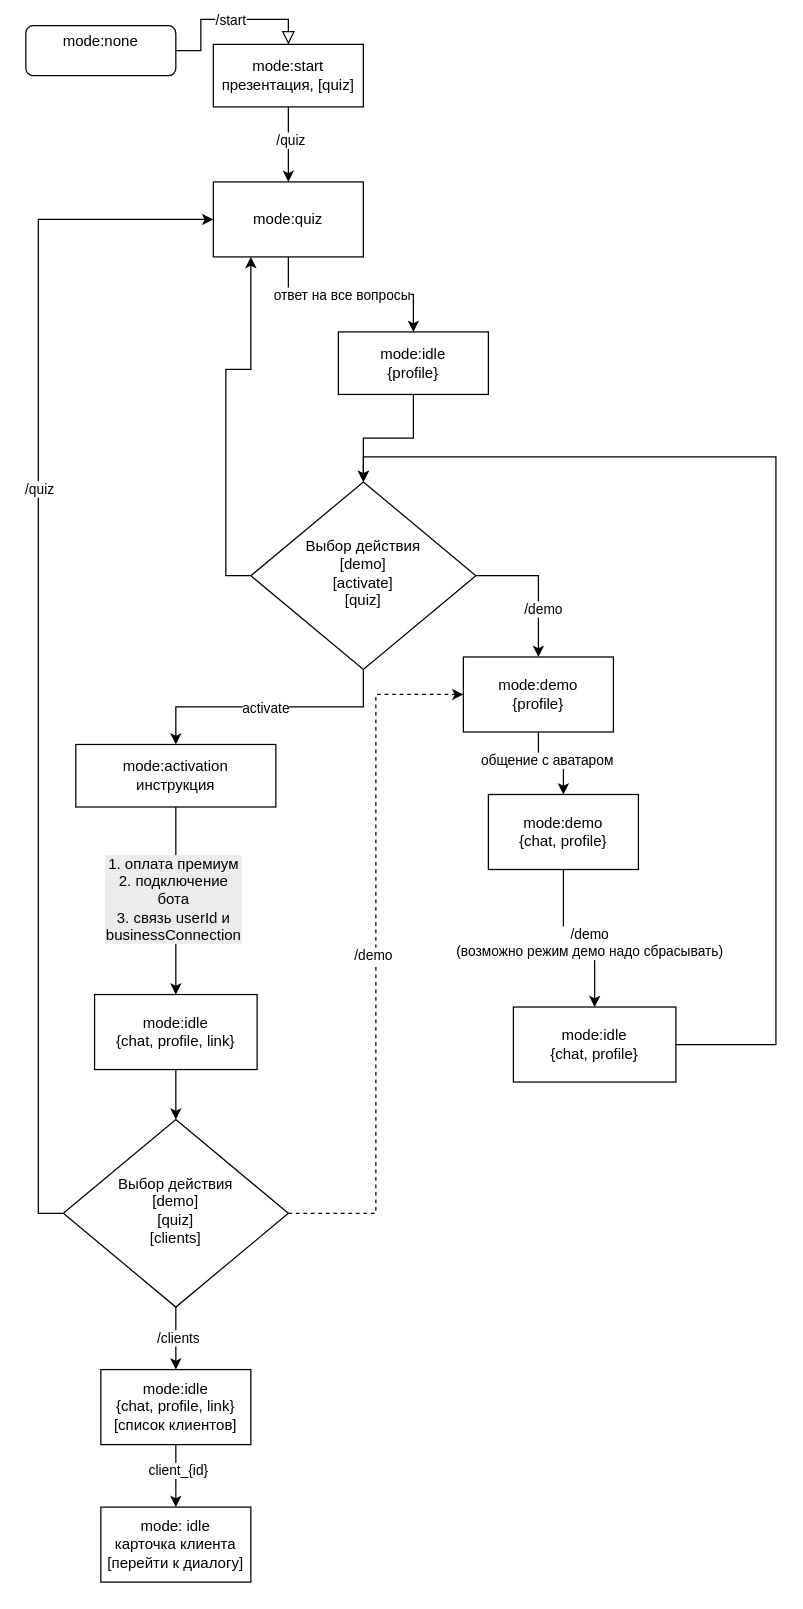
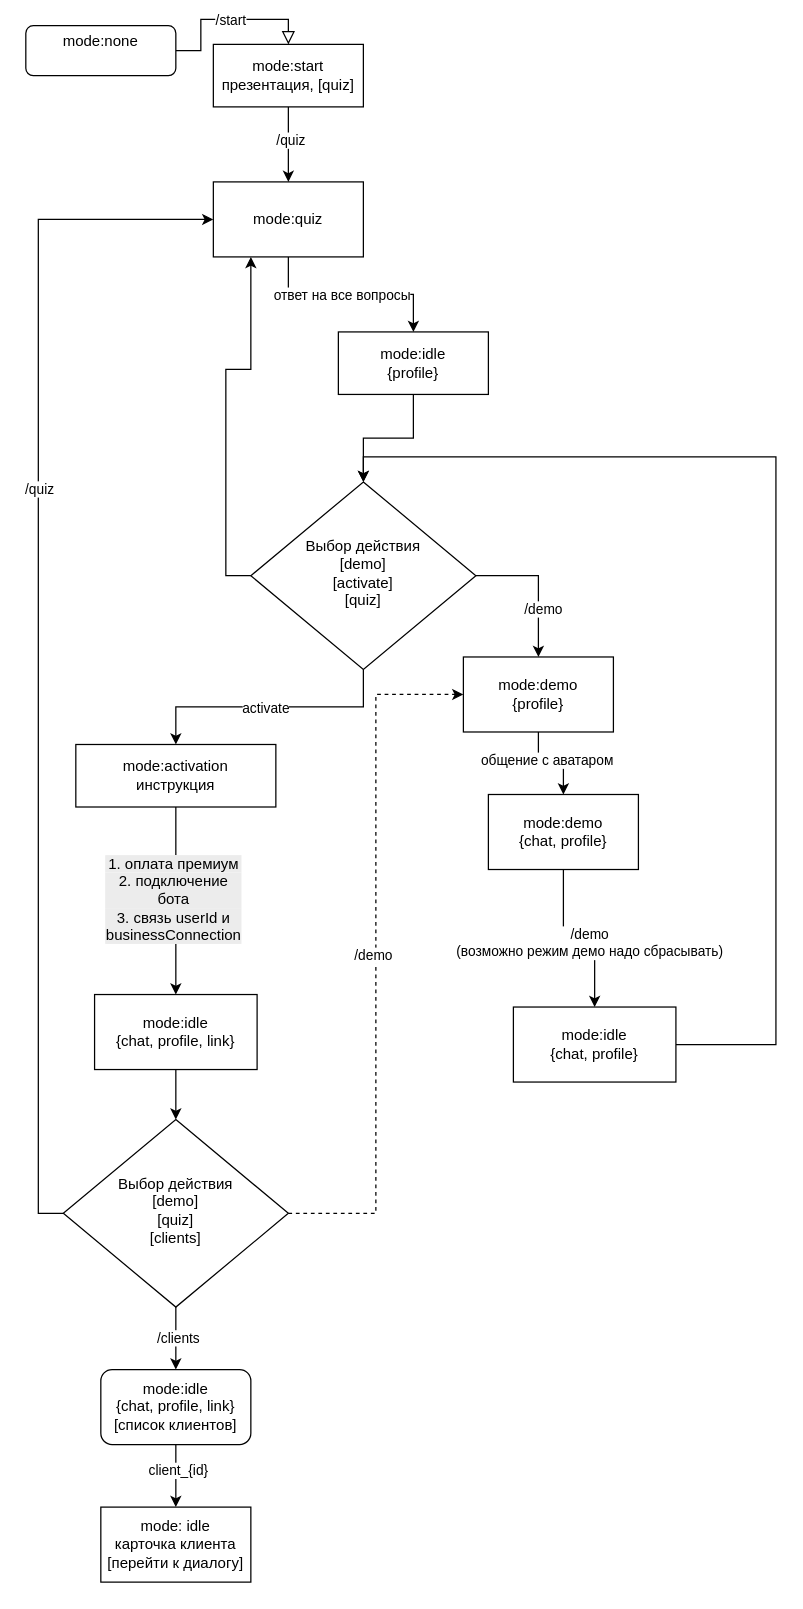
(176, 1407) -> (176, 1407)
